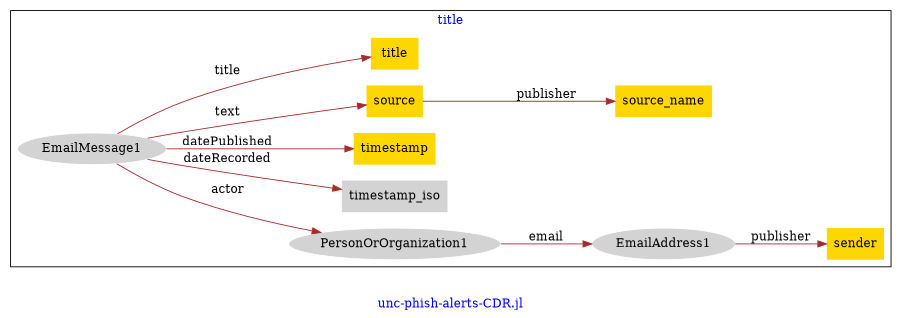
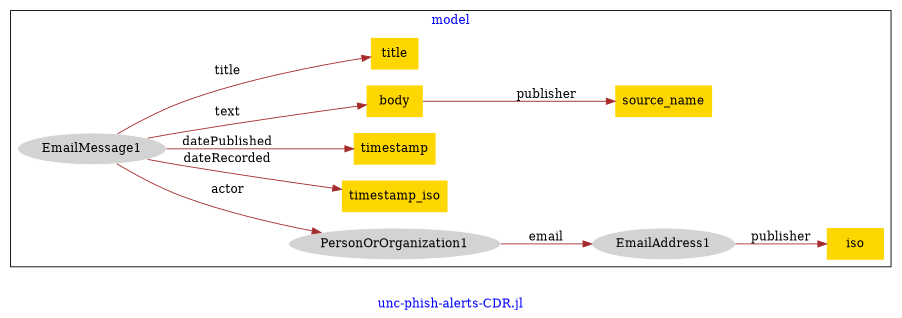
(451, 21) -> (451, 21)
(395, 101) -> (395, 101)
(395, 196) -> (395, 196)
(855, 244) -> (855, 244)
